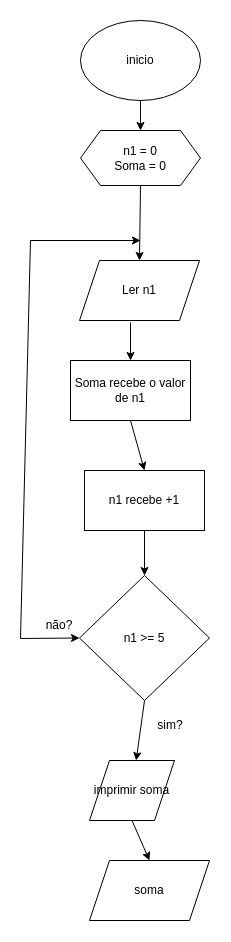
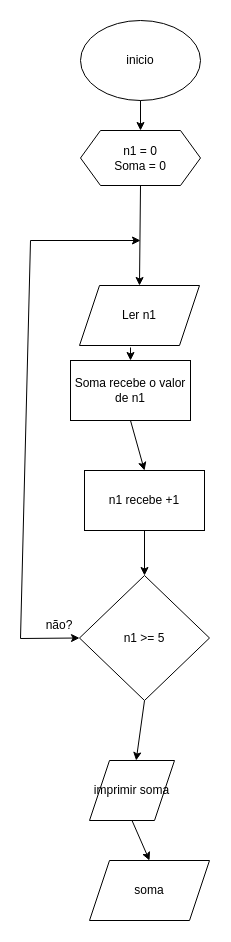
(140, 291) -> (140, 316)
(171, 726) -> none
